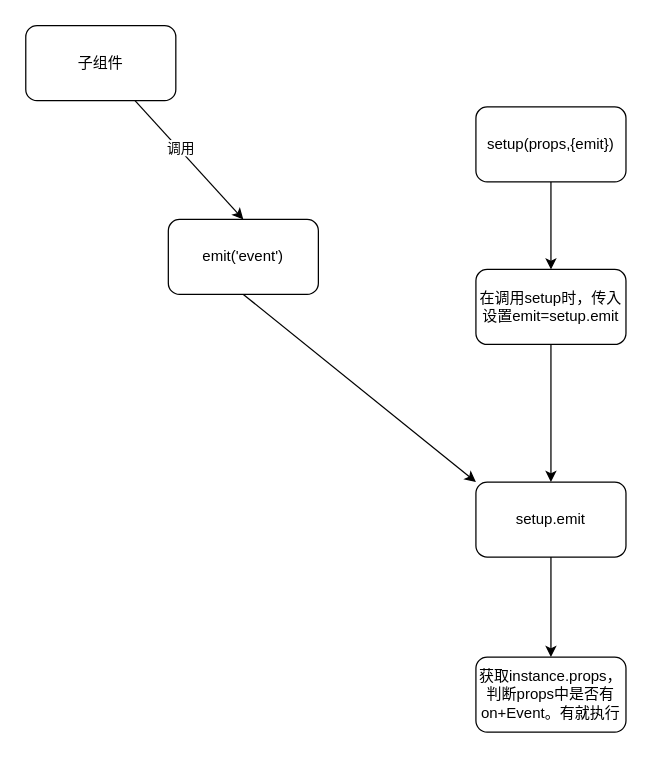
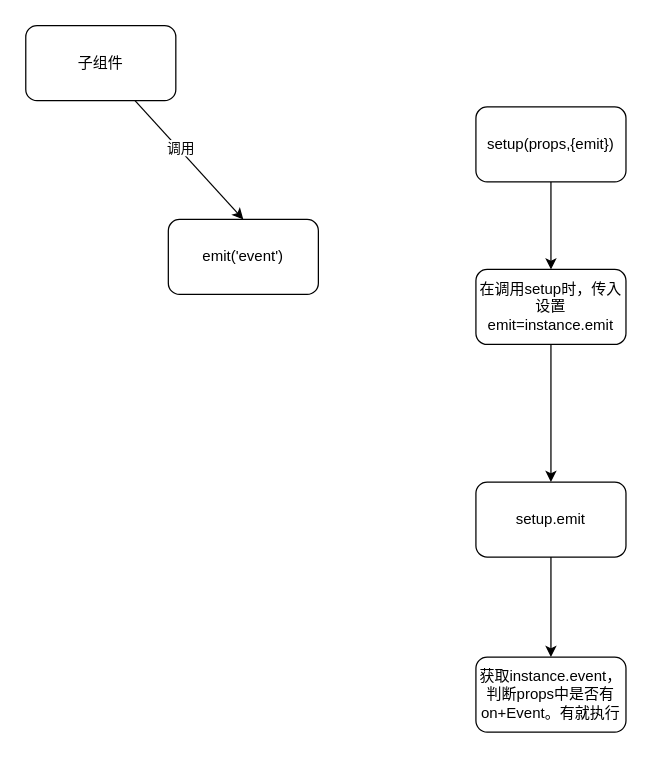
(551, 307) -> (551, 307)
(356, 386) -> none
(551, 694) -> (551, 694)
